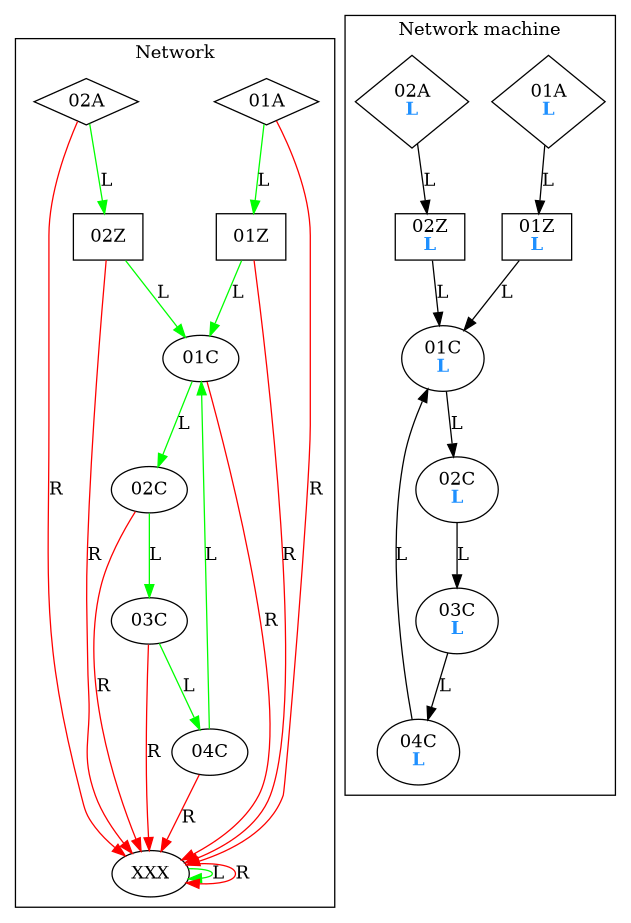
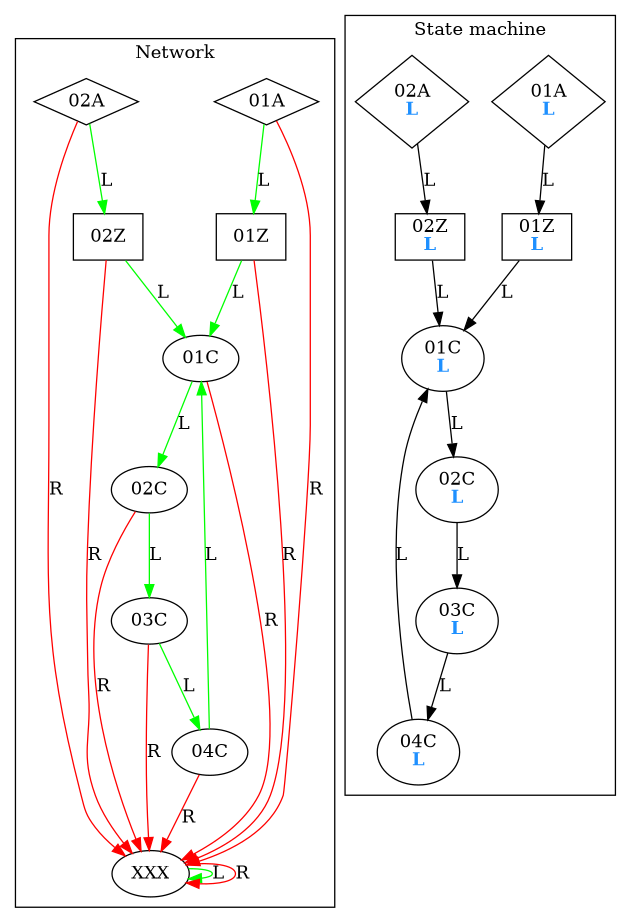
(480, 30) -> (480, 30)
